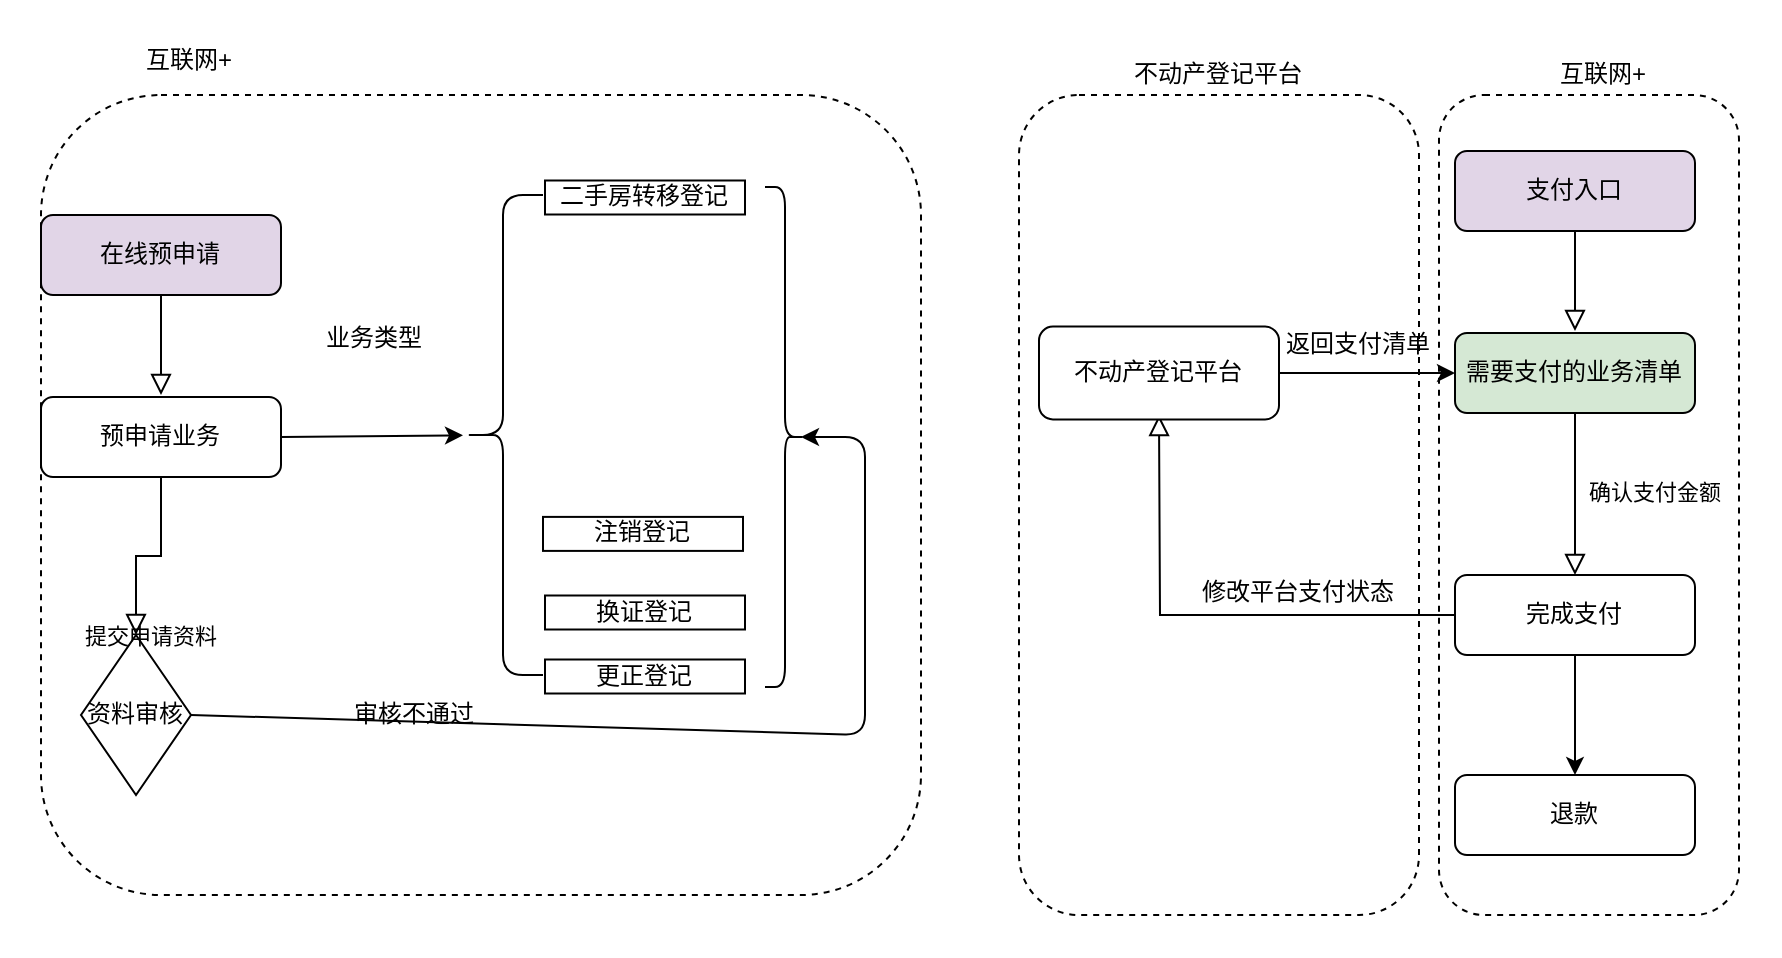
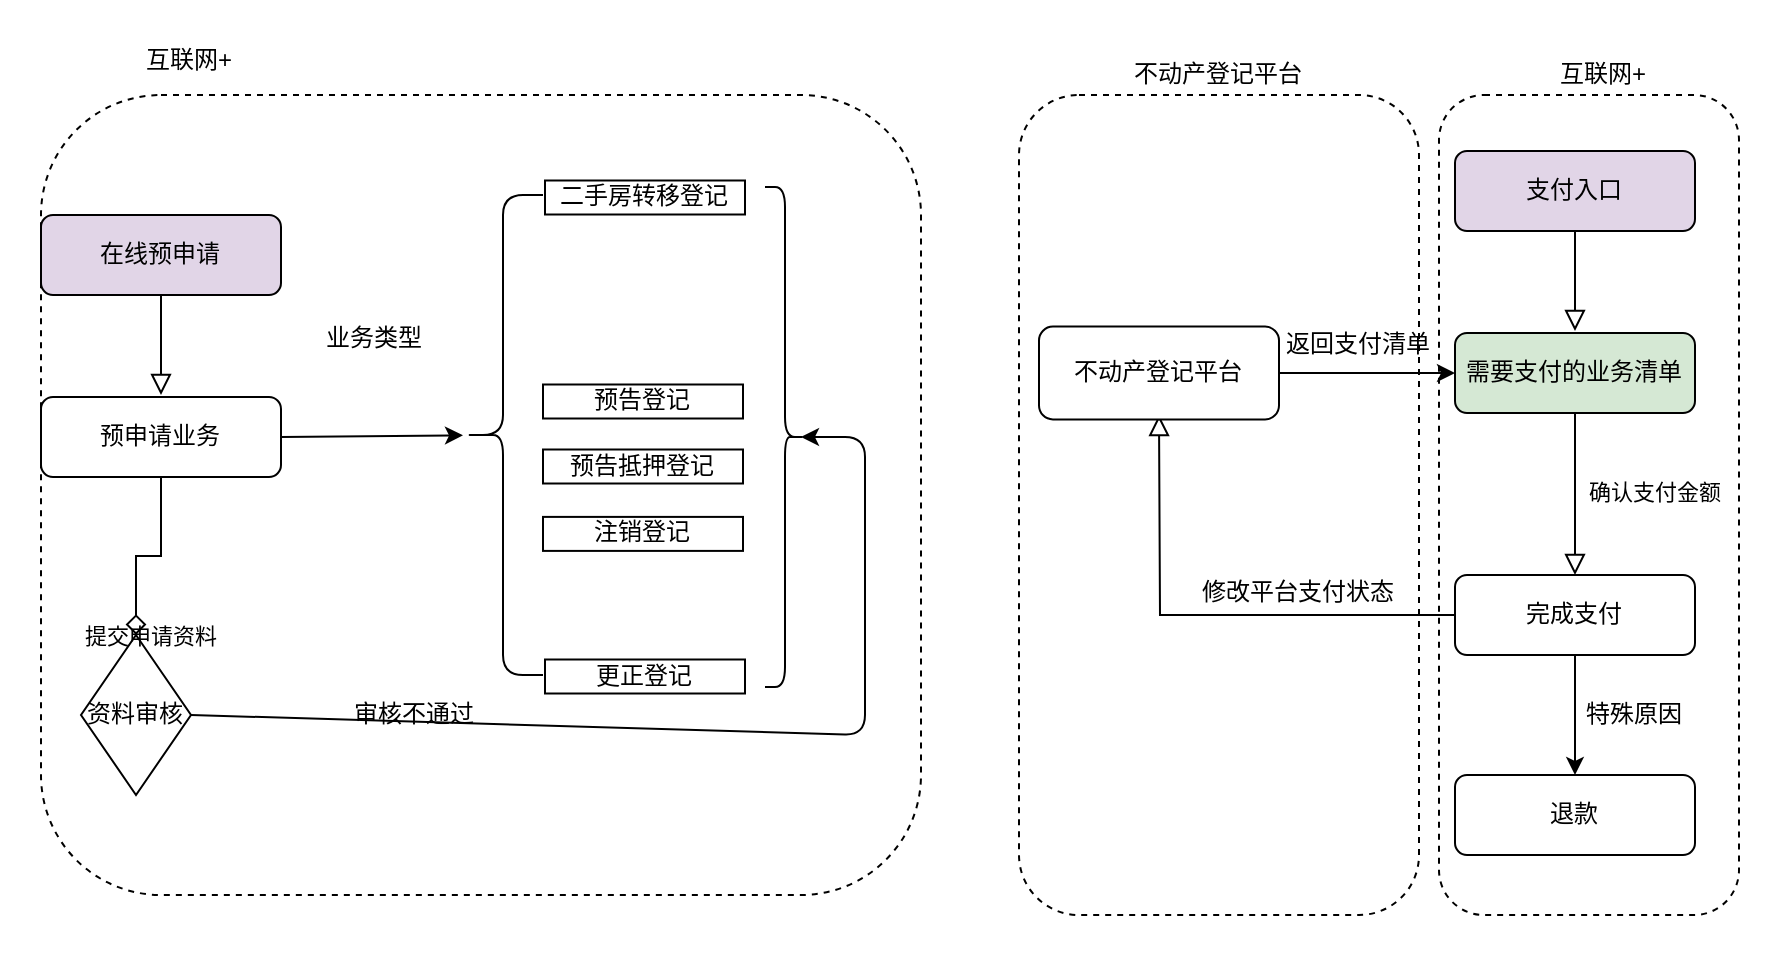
none -> (643, 402)
none -> (643, 467)
(136, 613) -> (136, 614)
(645, 613) -> none
none -> (1635, 715)
